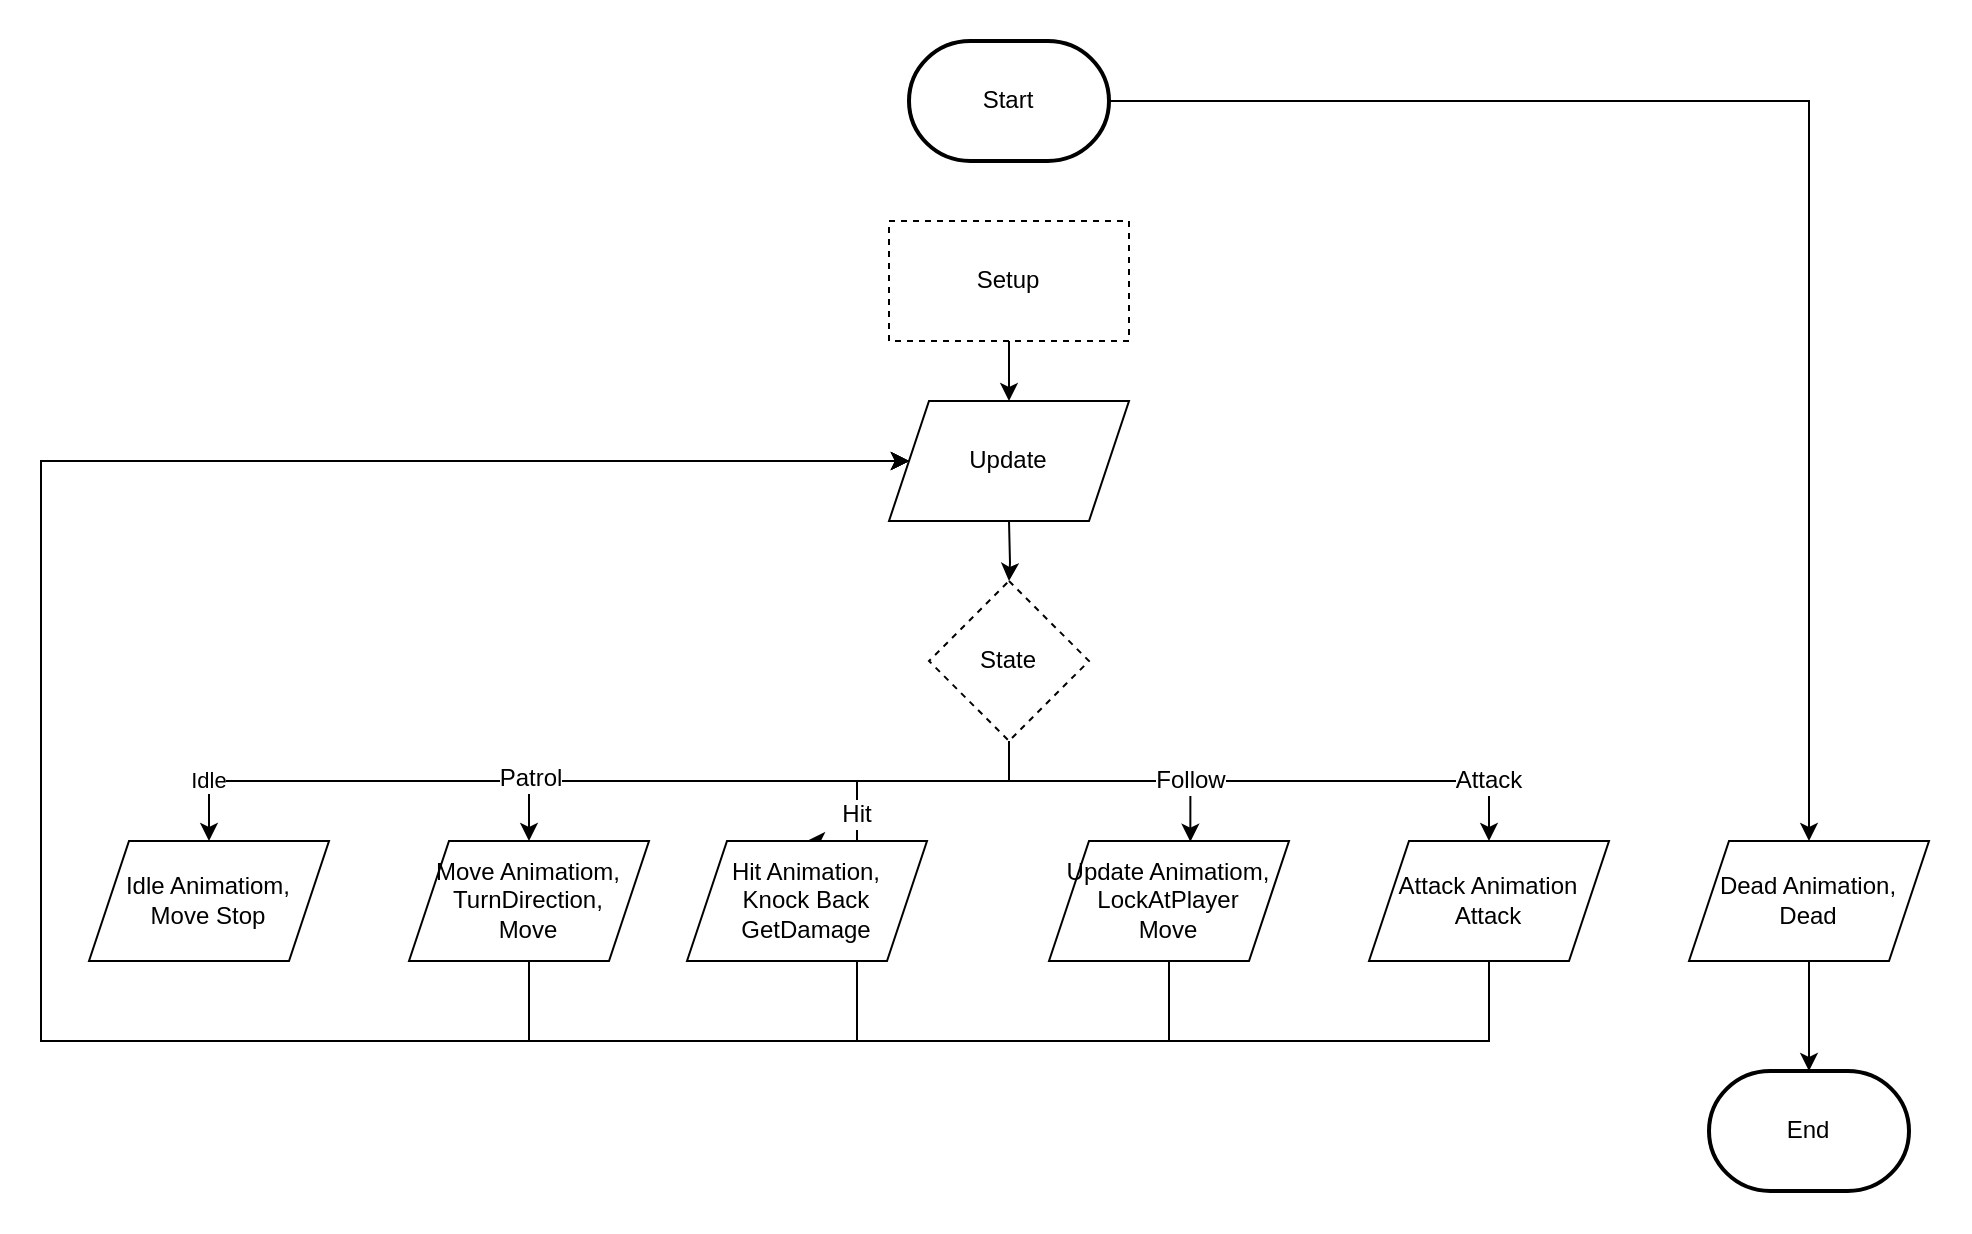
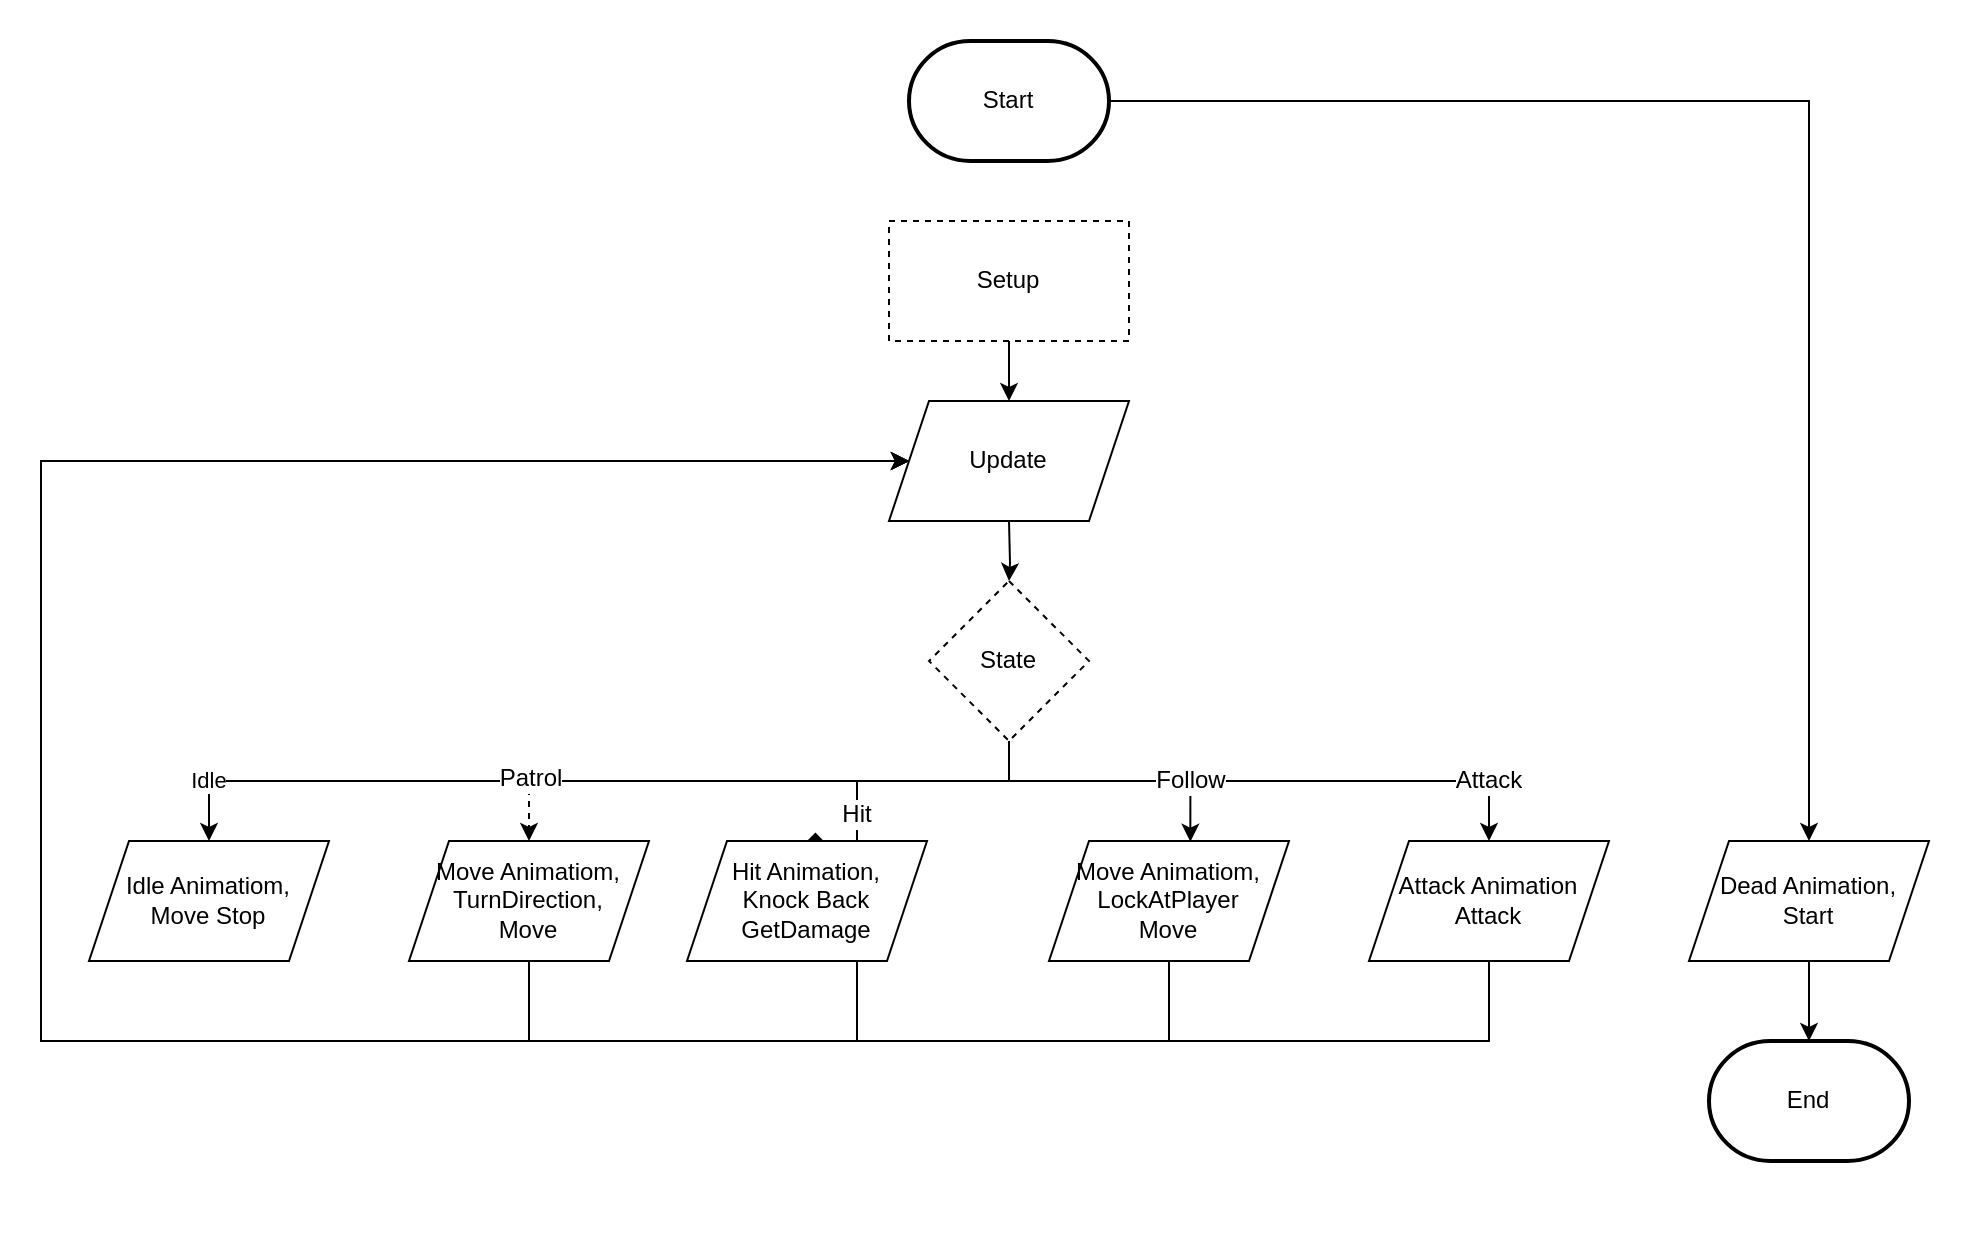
(529, 809) -> (529, 809)
(822, 841) -> (823, 841)
(1169, 901) -> (1169, 901)
(1809, 901) -> (1809, 901)
(1809, 1131) -> (1809, 1101)
